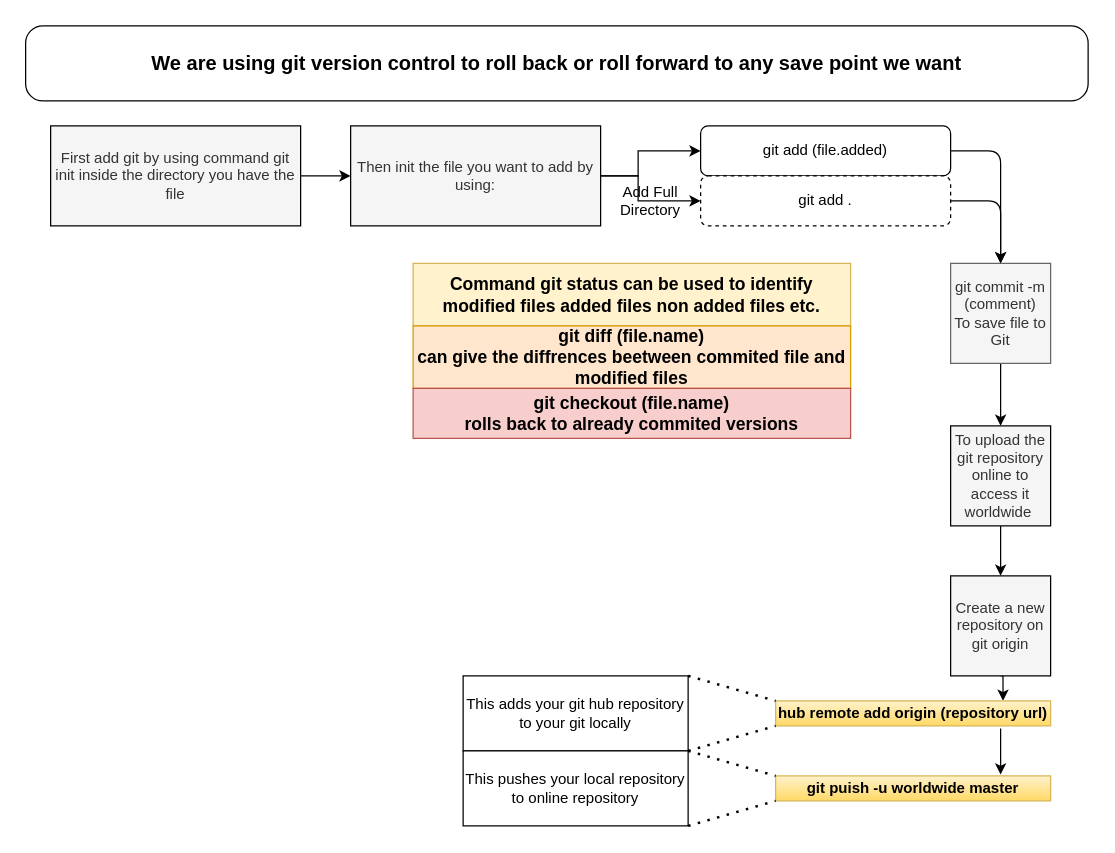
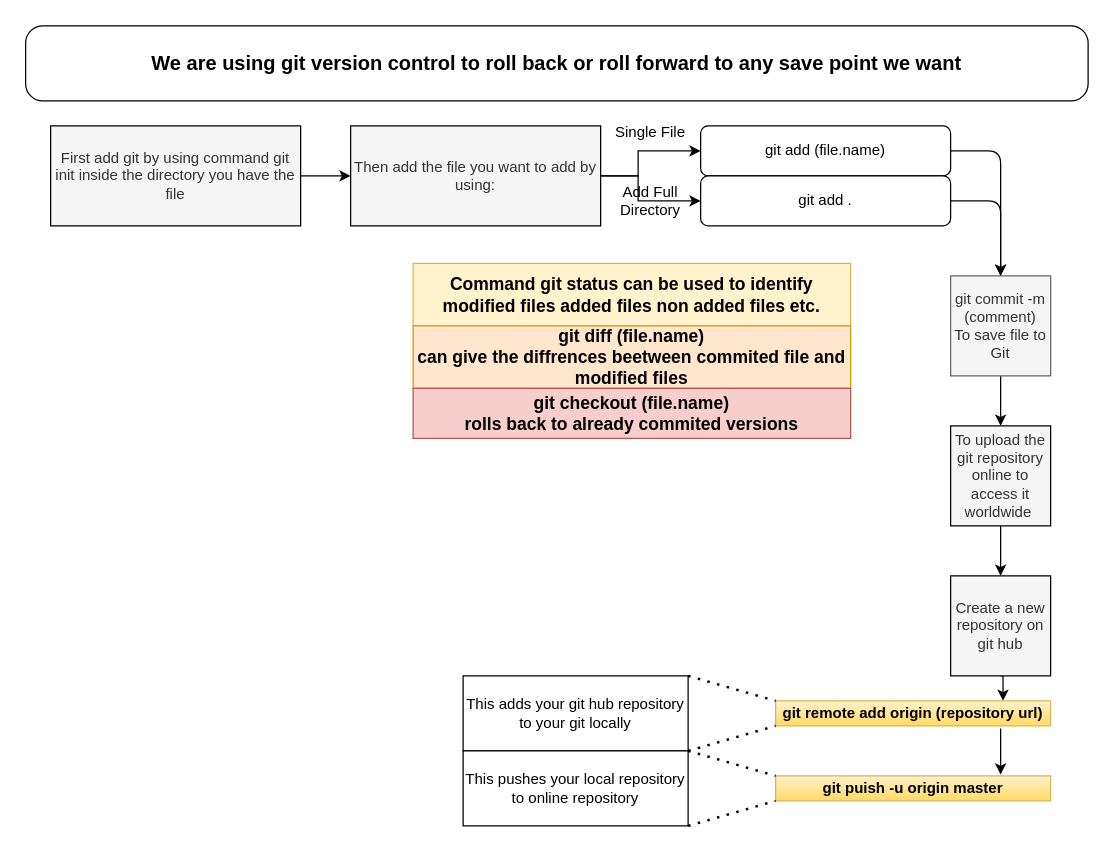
none -> (651, 132)
(826, 151) -> (826, 151)
(476, 176) -> (476, 176)
(826, 201) -> (826, 201)
(1001, 313) -> (1001, 326)
(1001, 626) -> (1001, 626)
(913, 713) -> (913, 713)
(913, 788) -> (913, 788)
